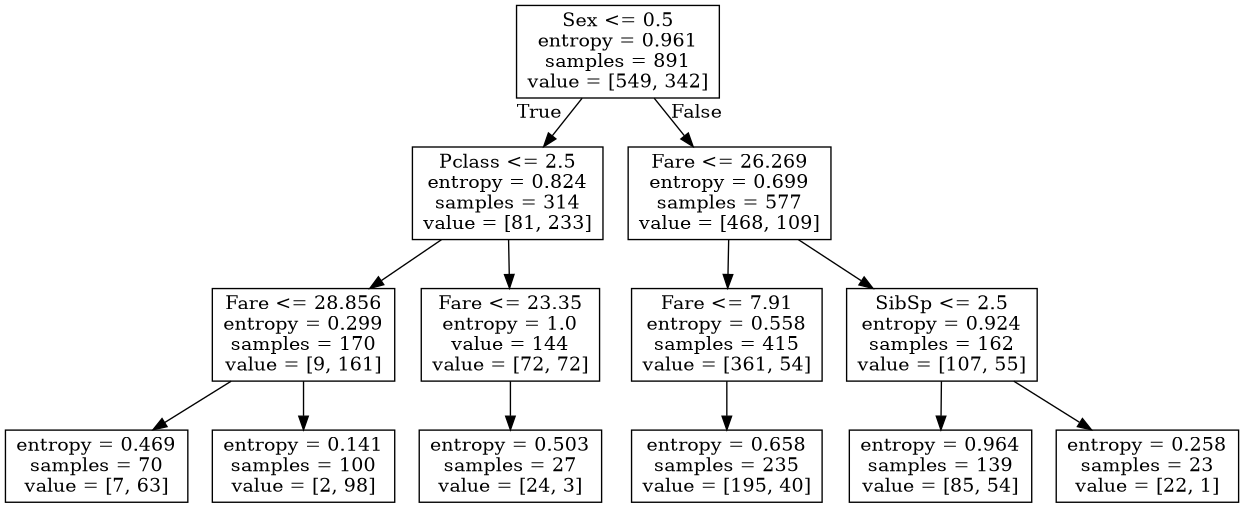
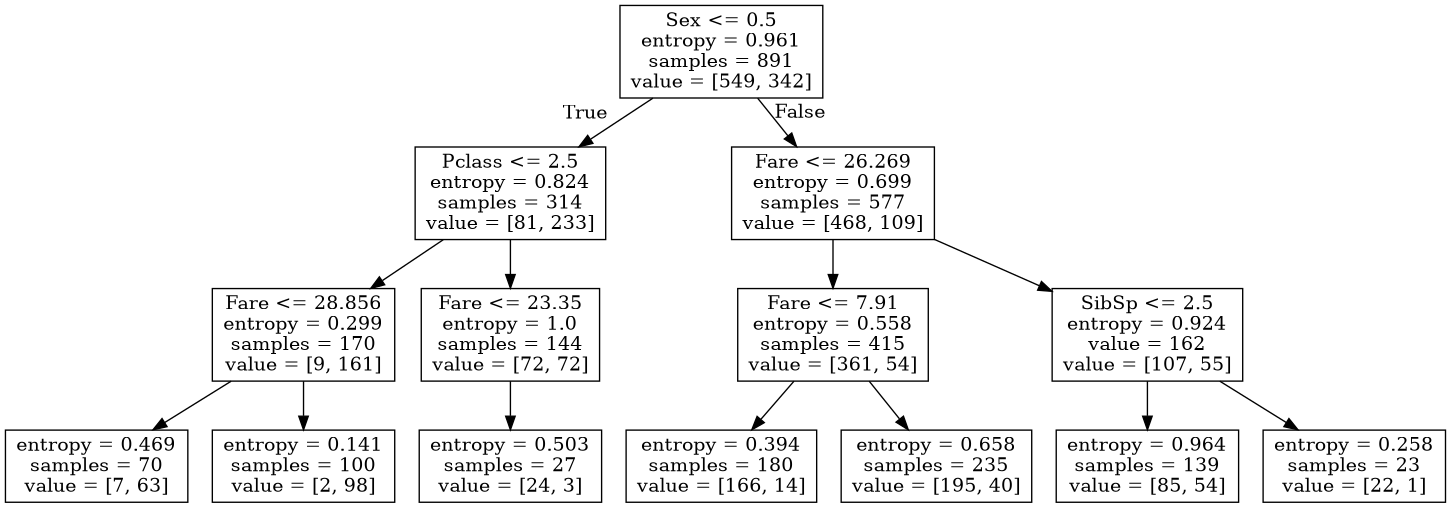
(510, 335) -> (510, 335)
(942, 335) -> (1147, 335)
none -> (721, 466)
